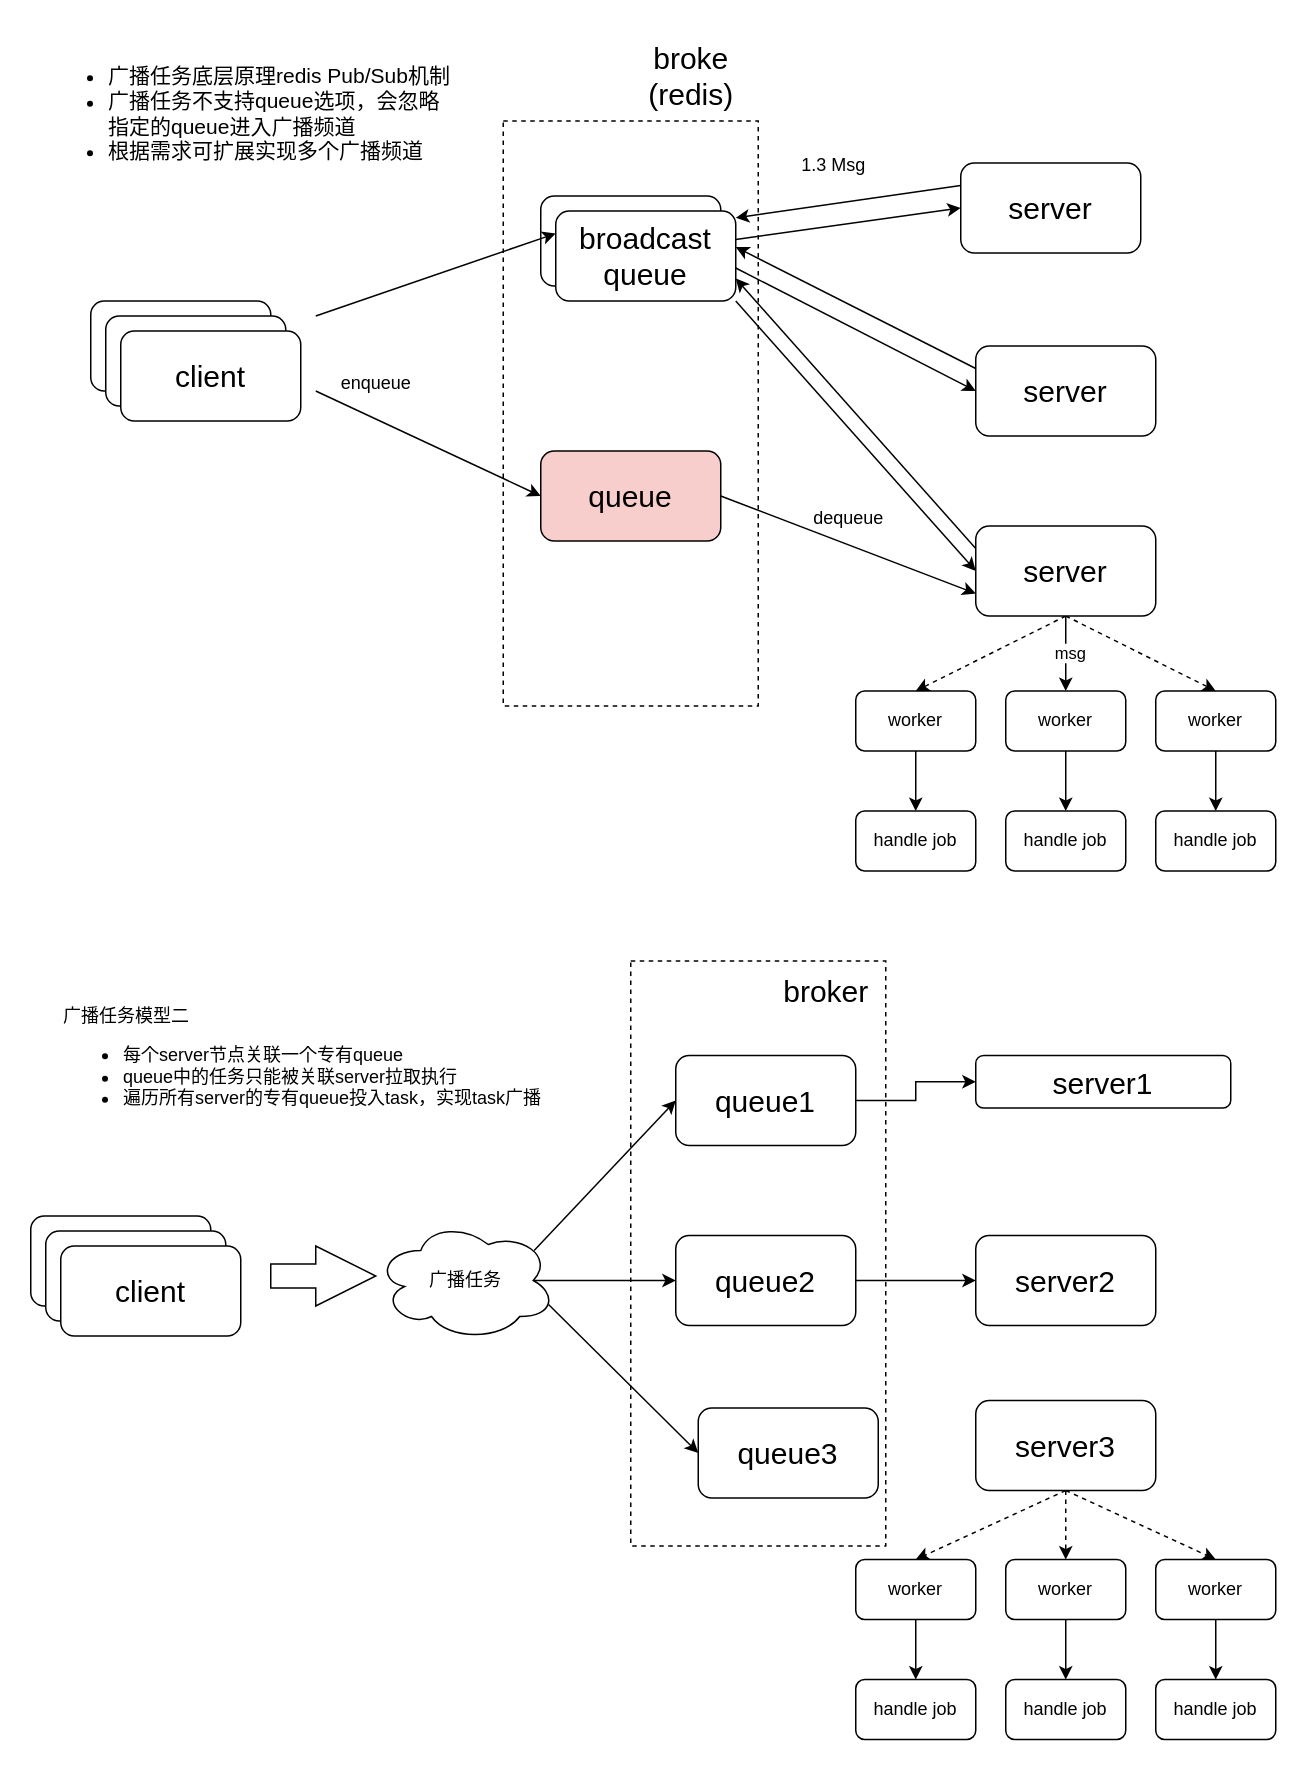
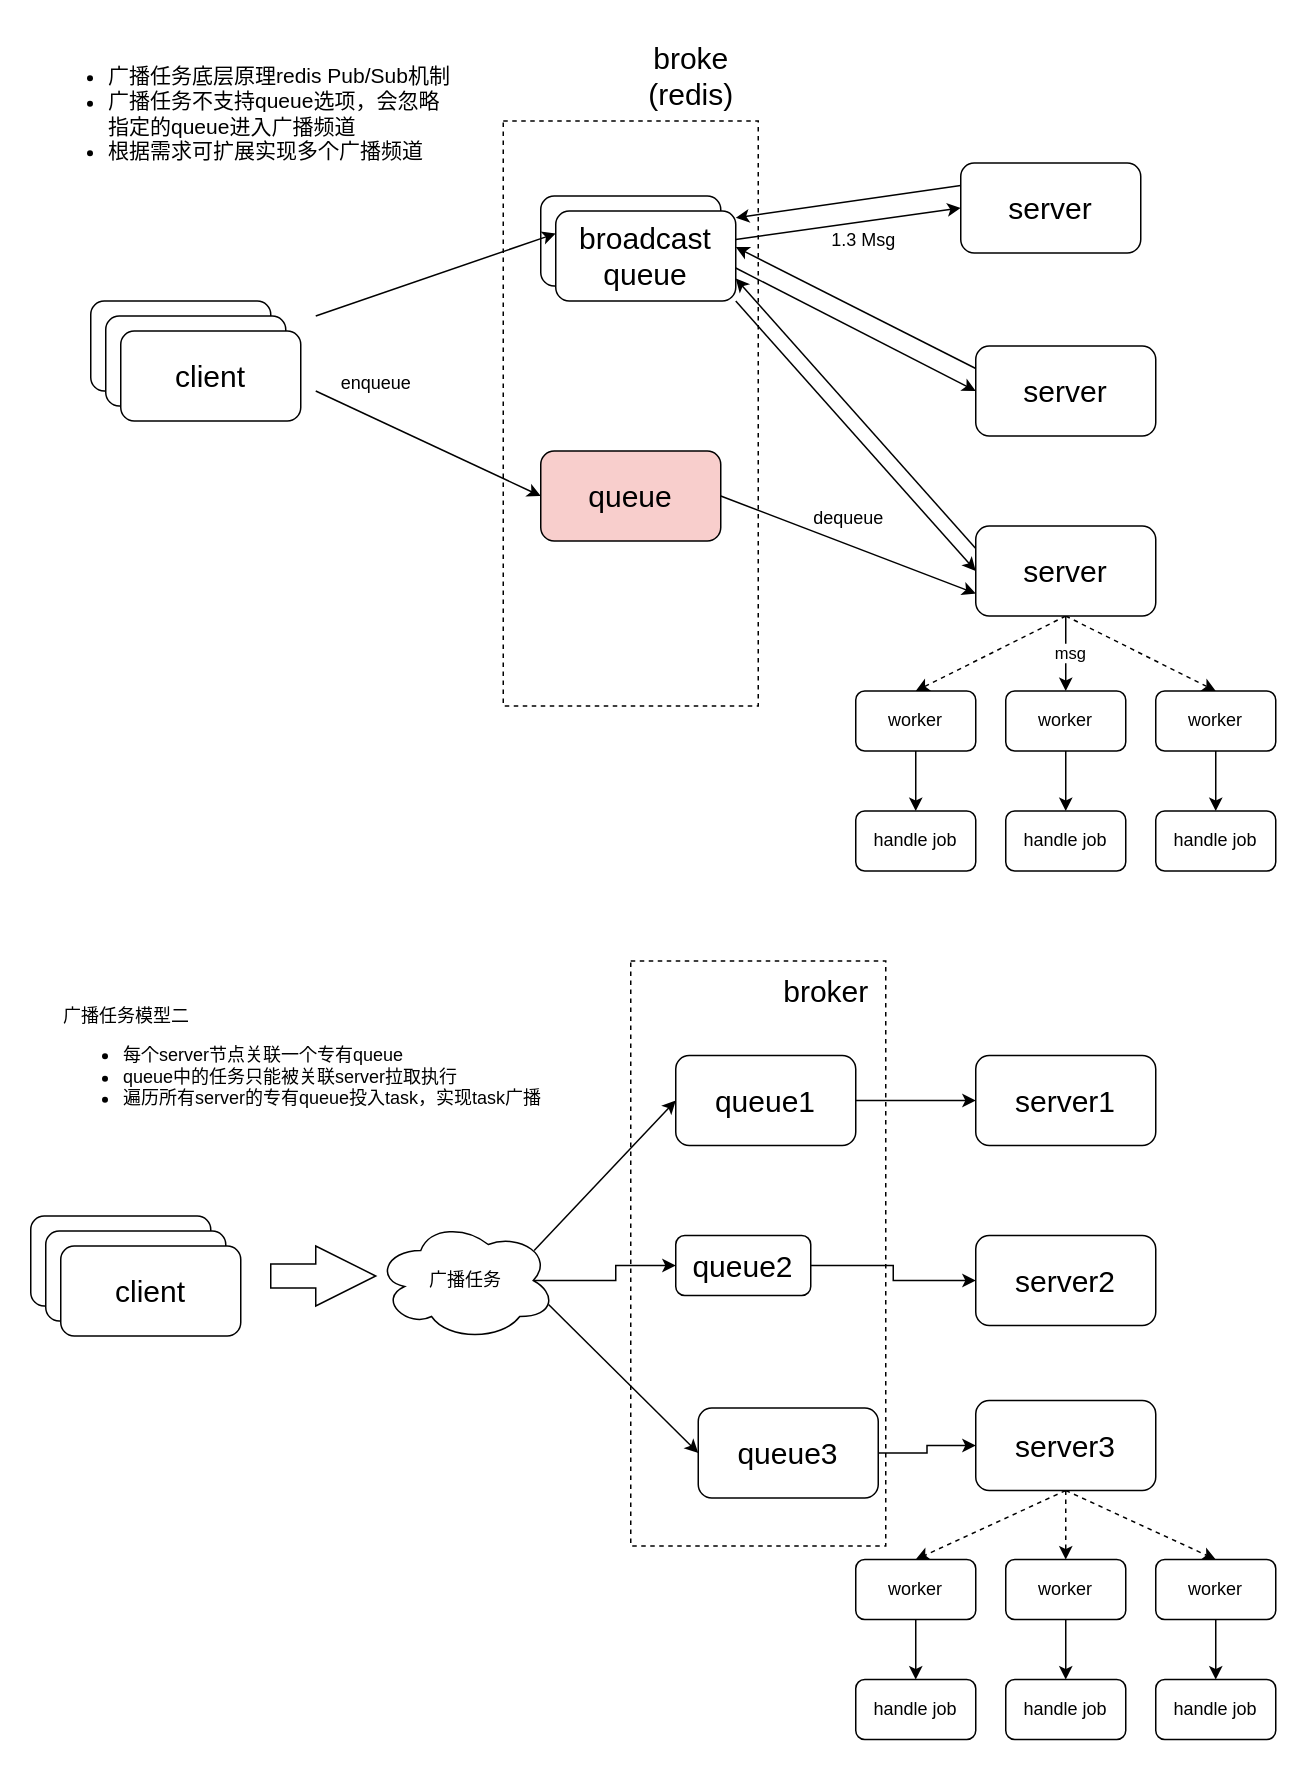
(833, 166) -> (863, 241)
(1103, 1082) -> (1066, 1100)
(766, 1280) -> (743, 1265)
none -> (926, 1453)
